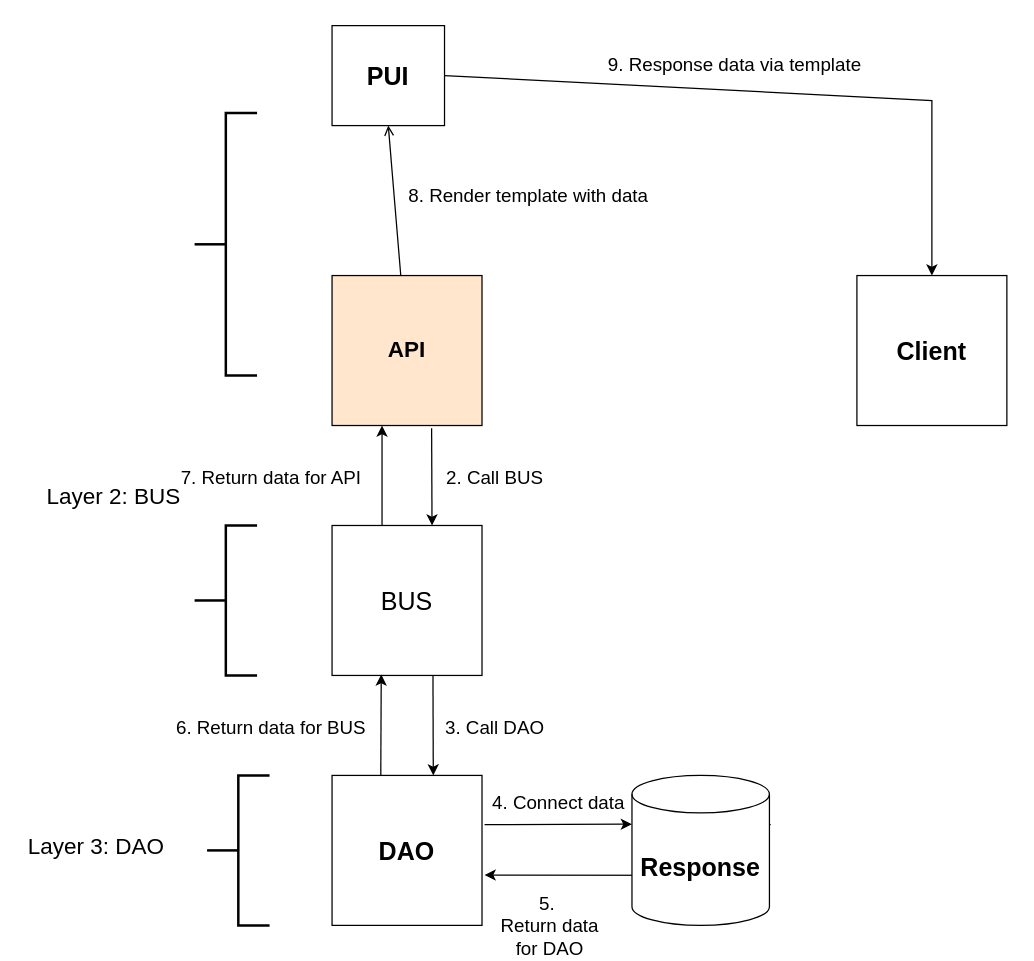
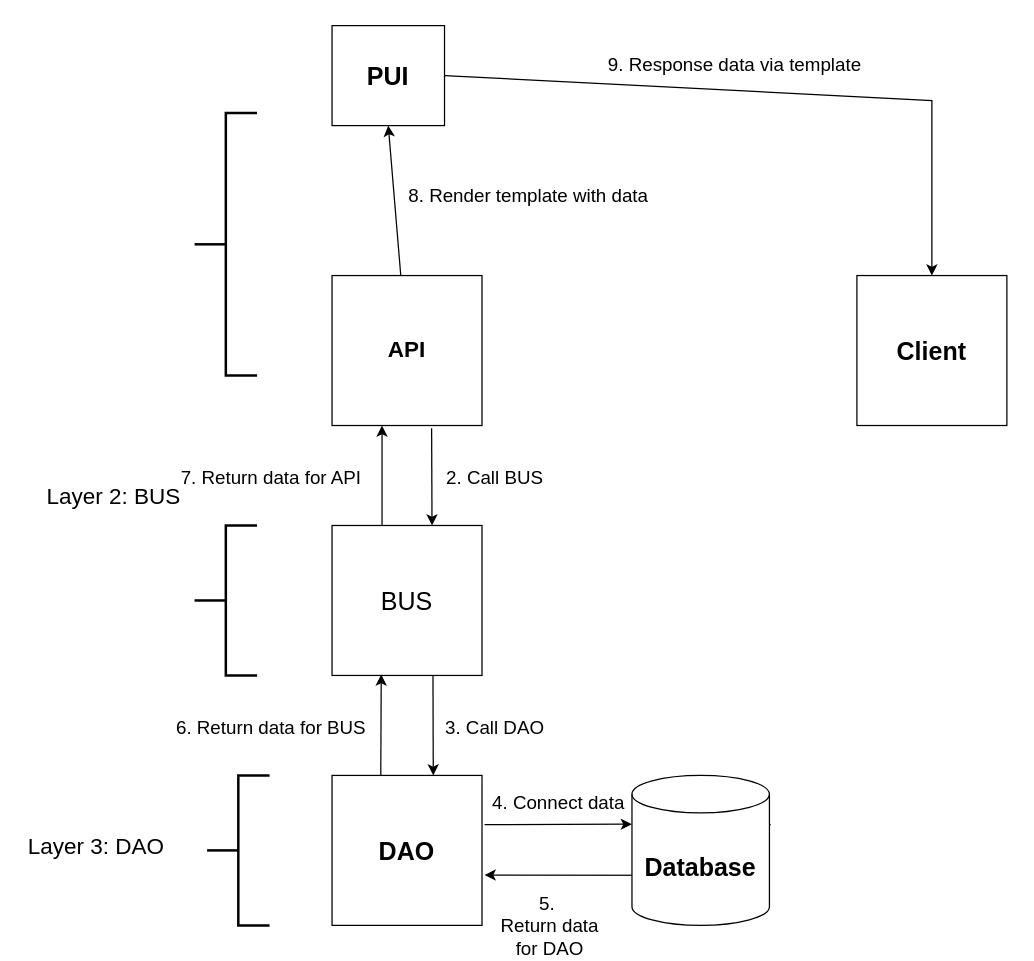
(389, 132) -> (389, 135)
(407, 351) -> (407, 351)
(701, 867) -> (701, 867)
